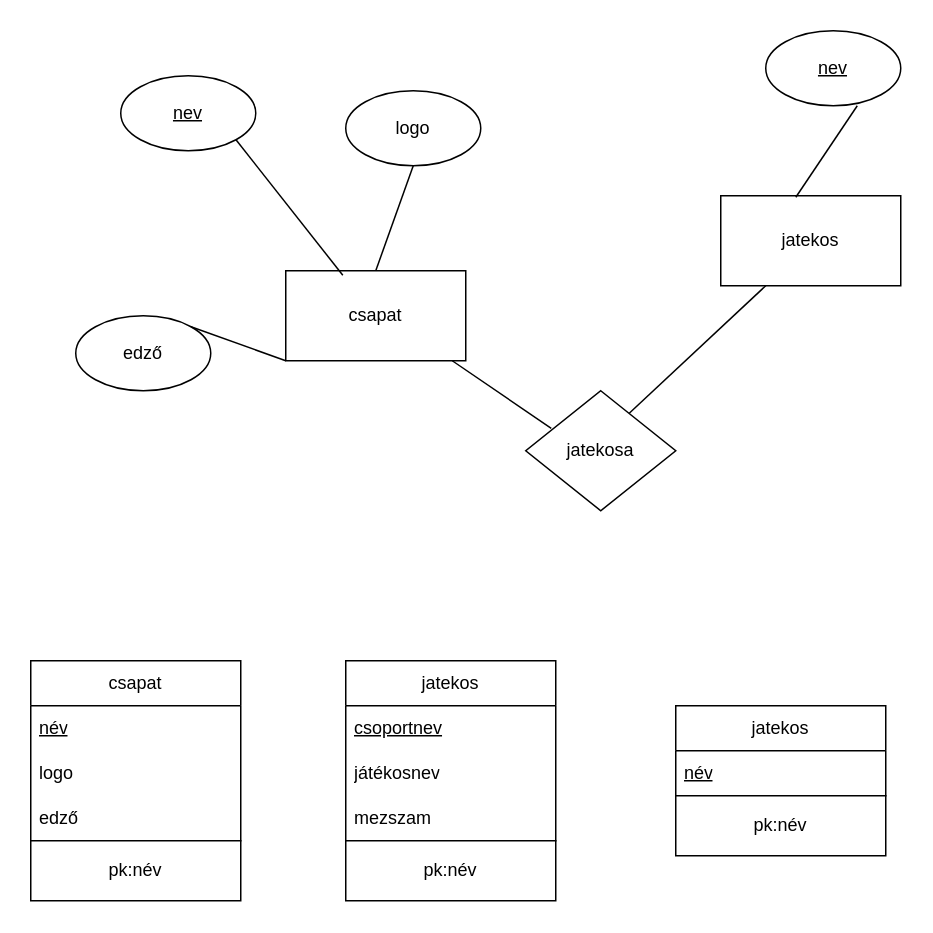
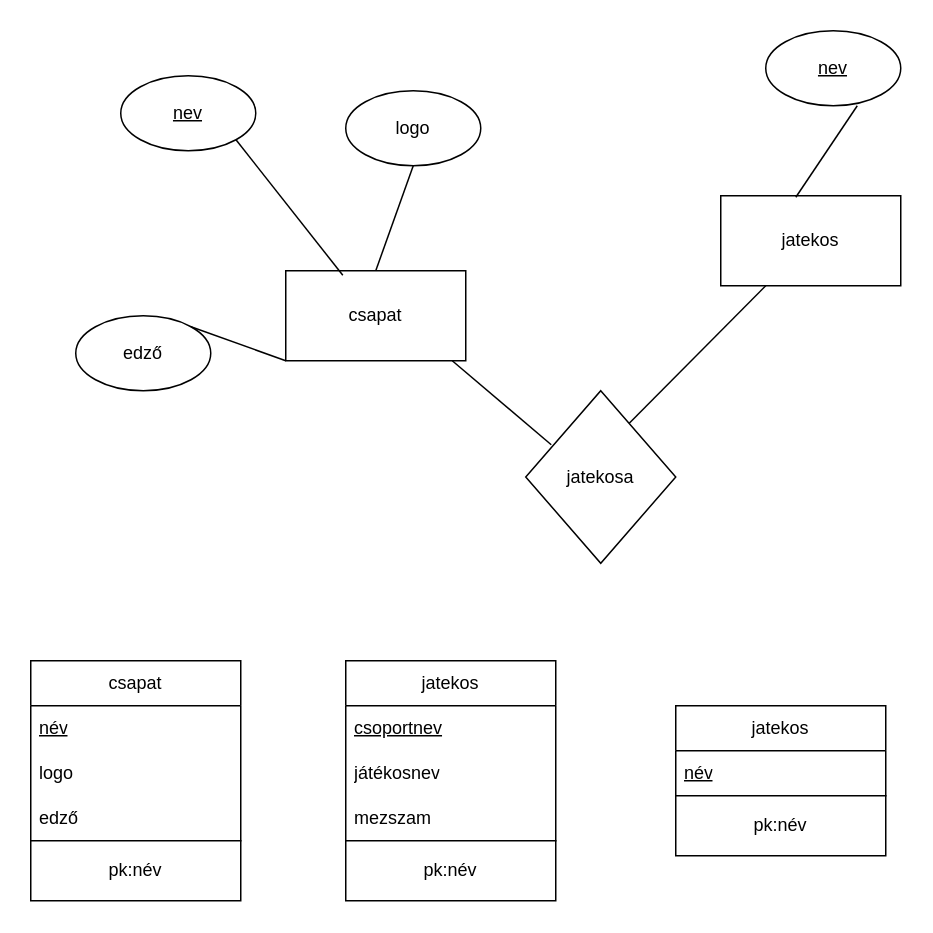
(601, 451) -> (601, 477)
